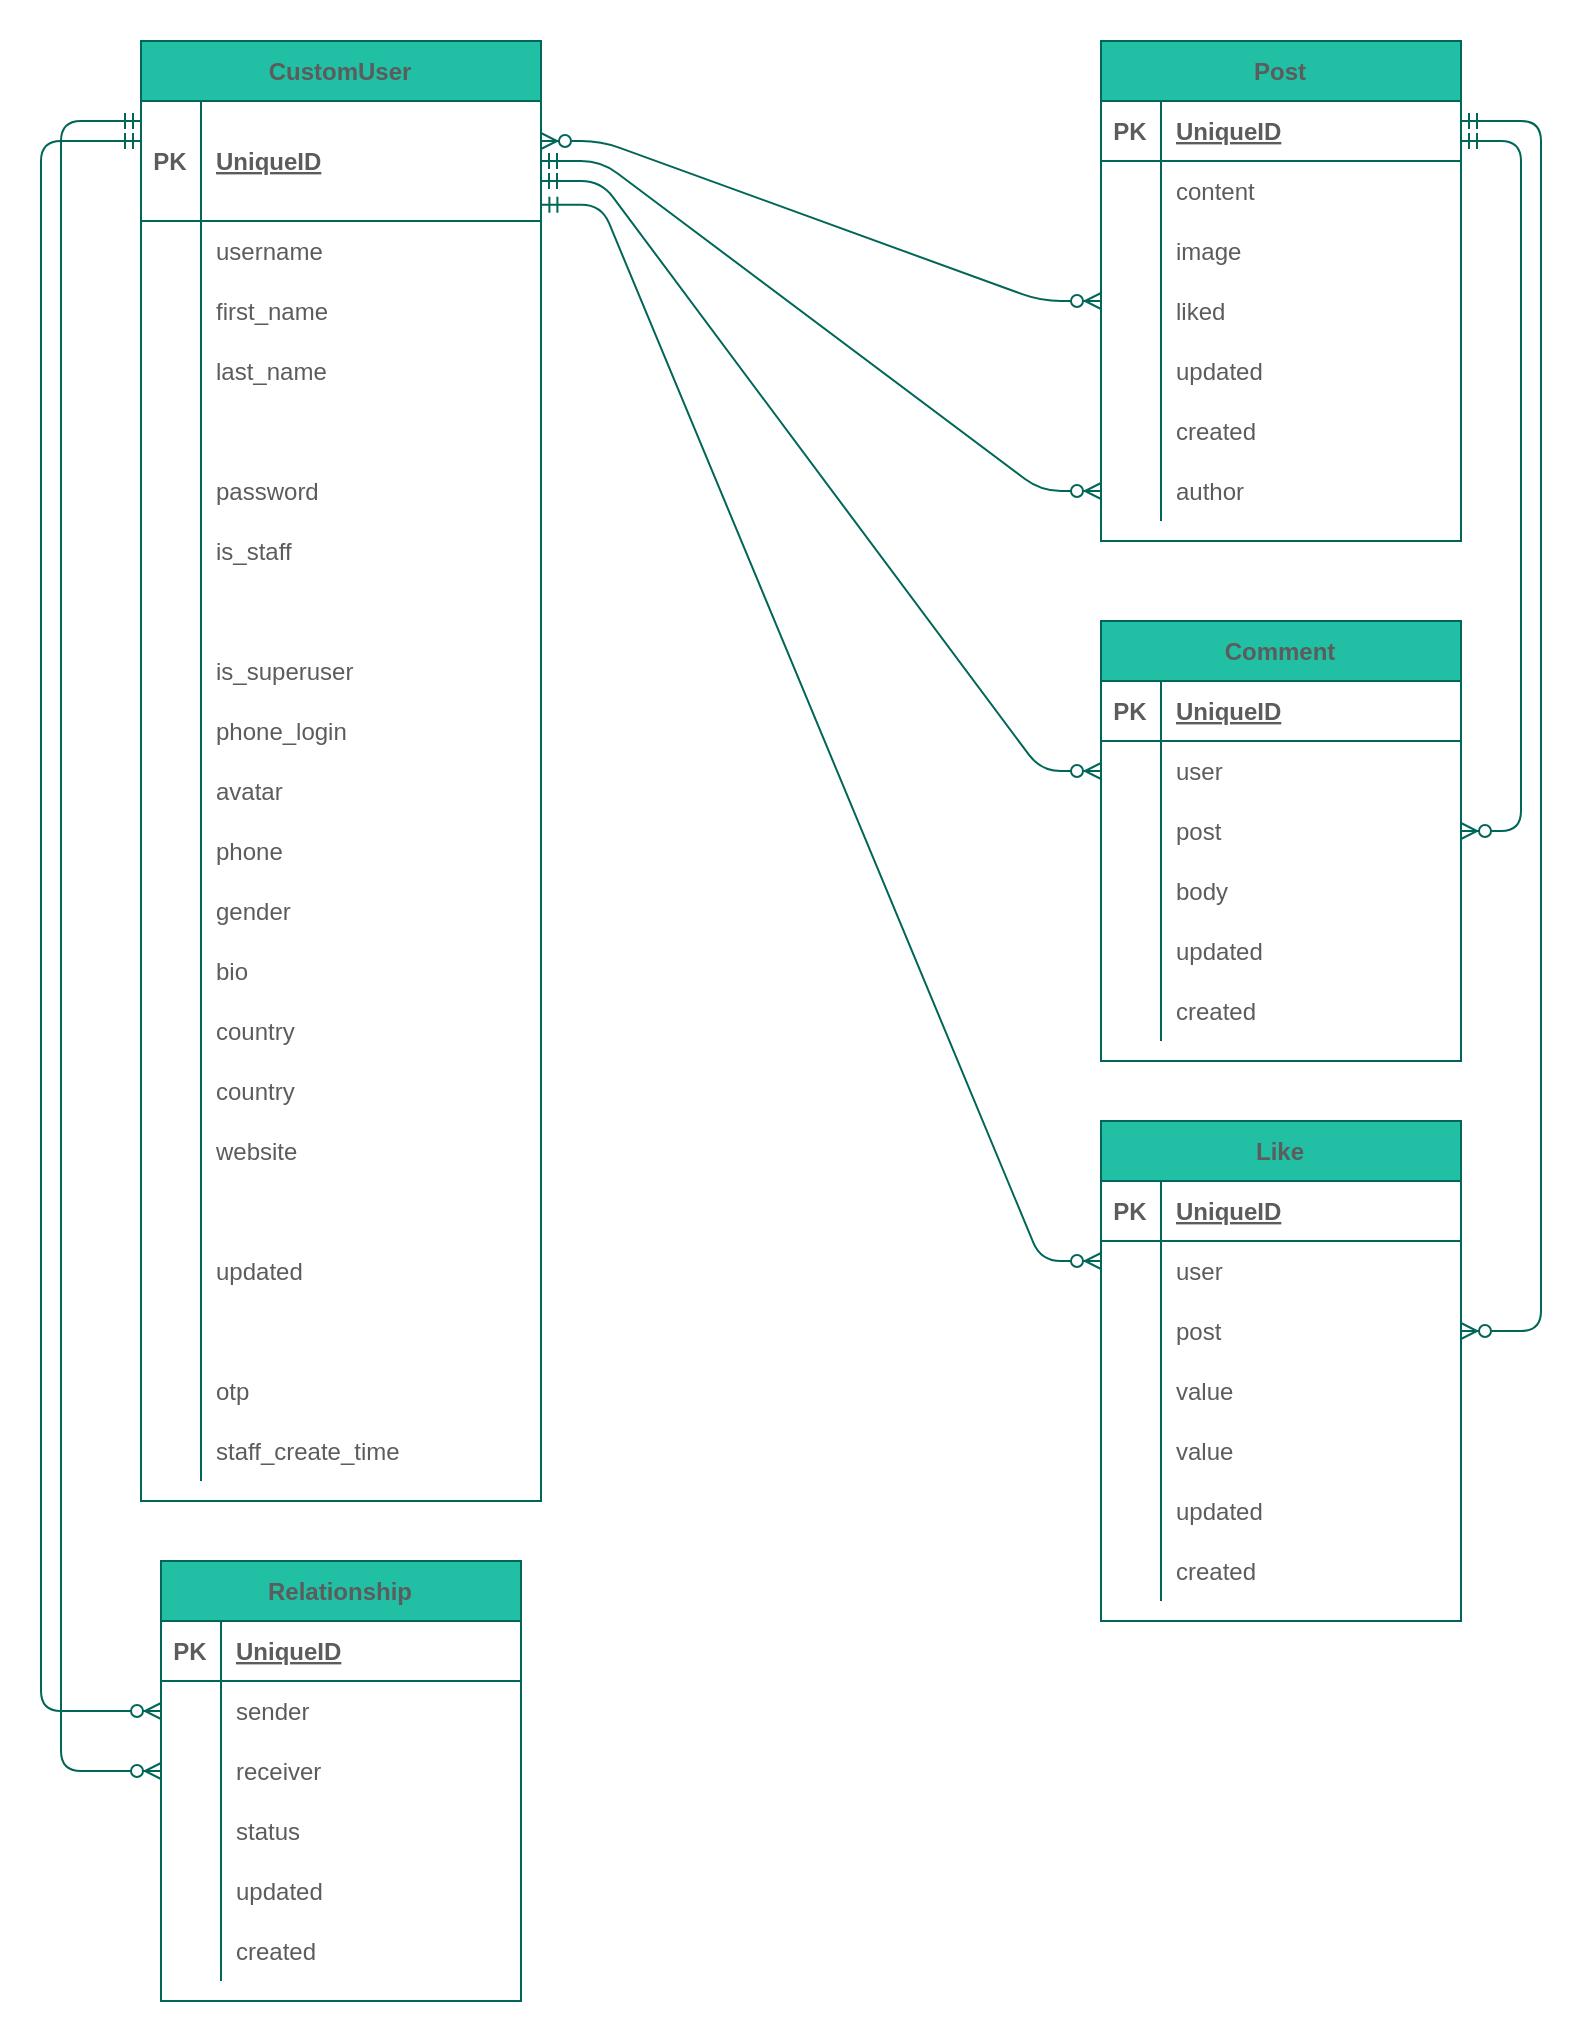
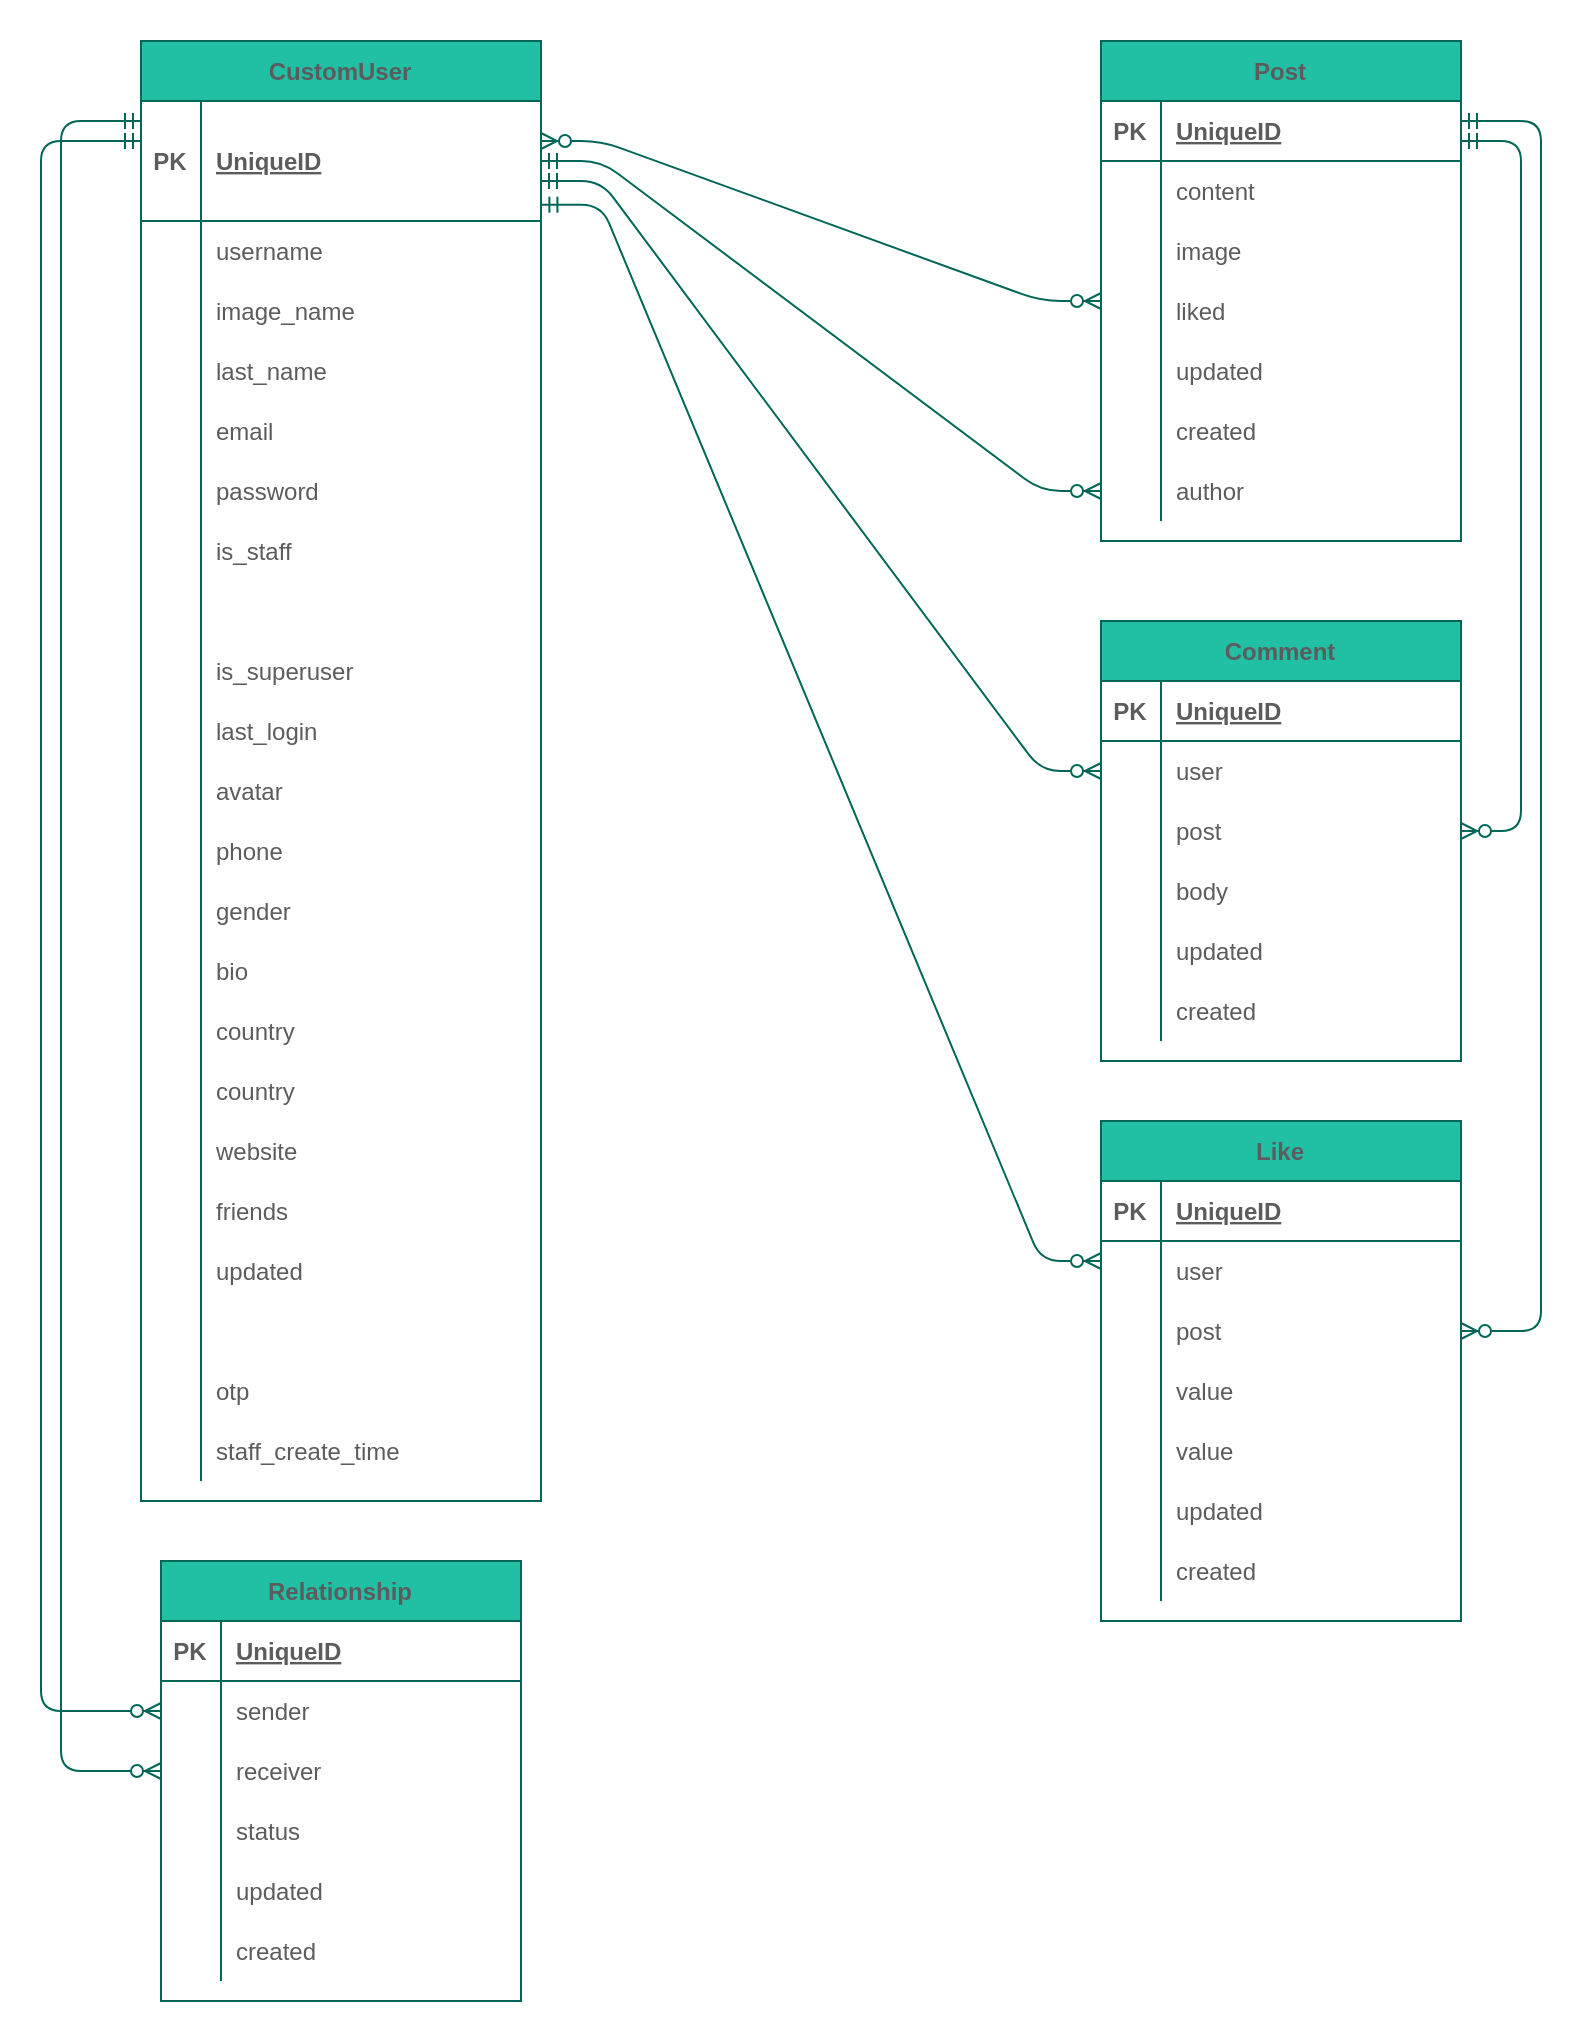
(280, 312) -> (280, 312)
none -> (371, 431)
(284, 732) -> (274, 732)
none -> (371, 1211)
